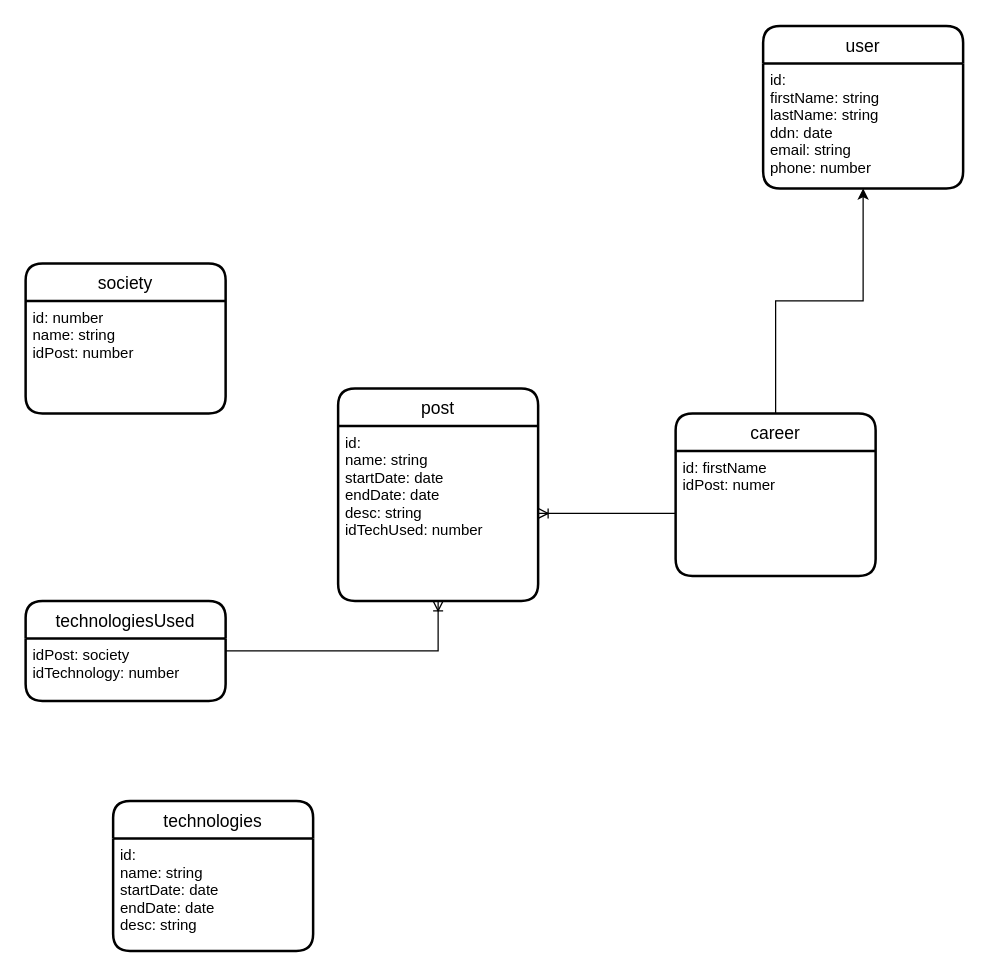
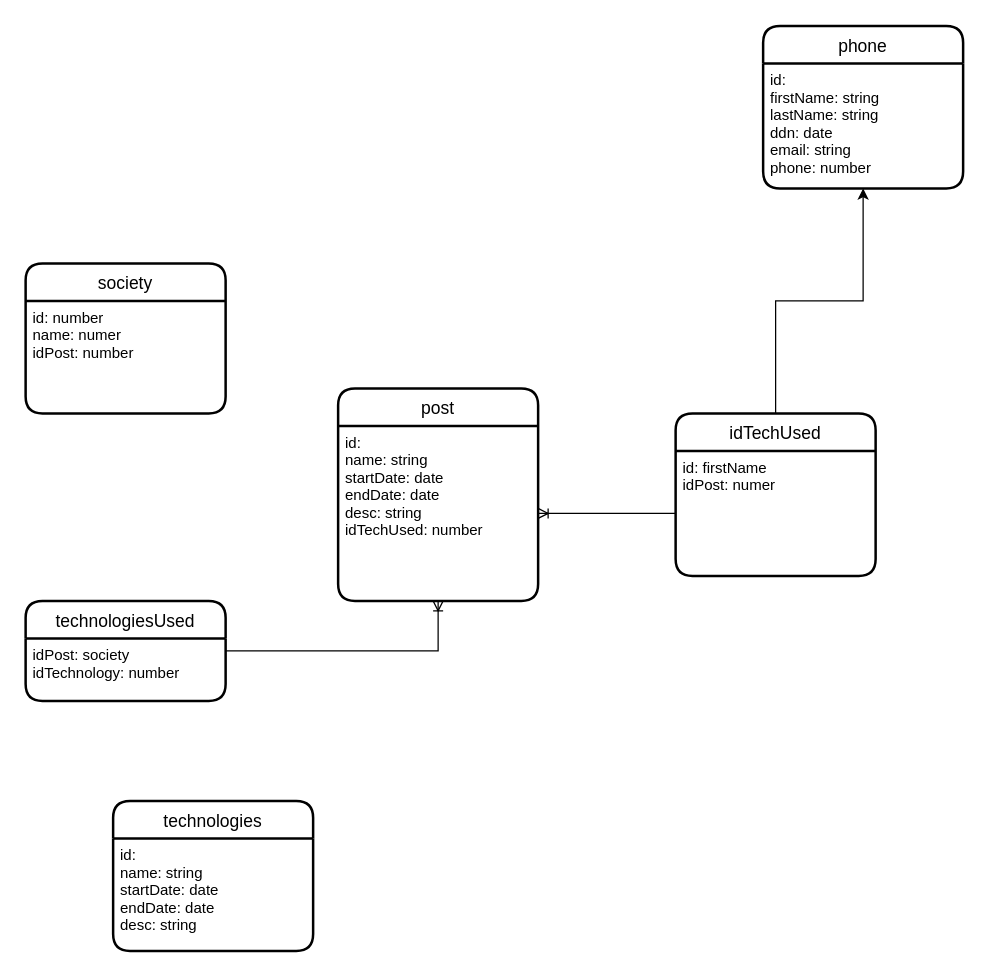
(863, 45) -> (863, 45)
(69, 318) -> (69, 318)
(775, 433) -> (775, 433)
